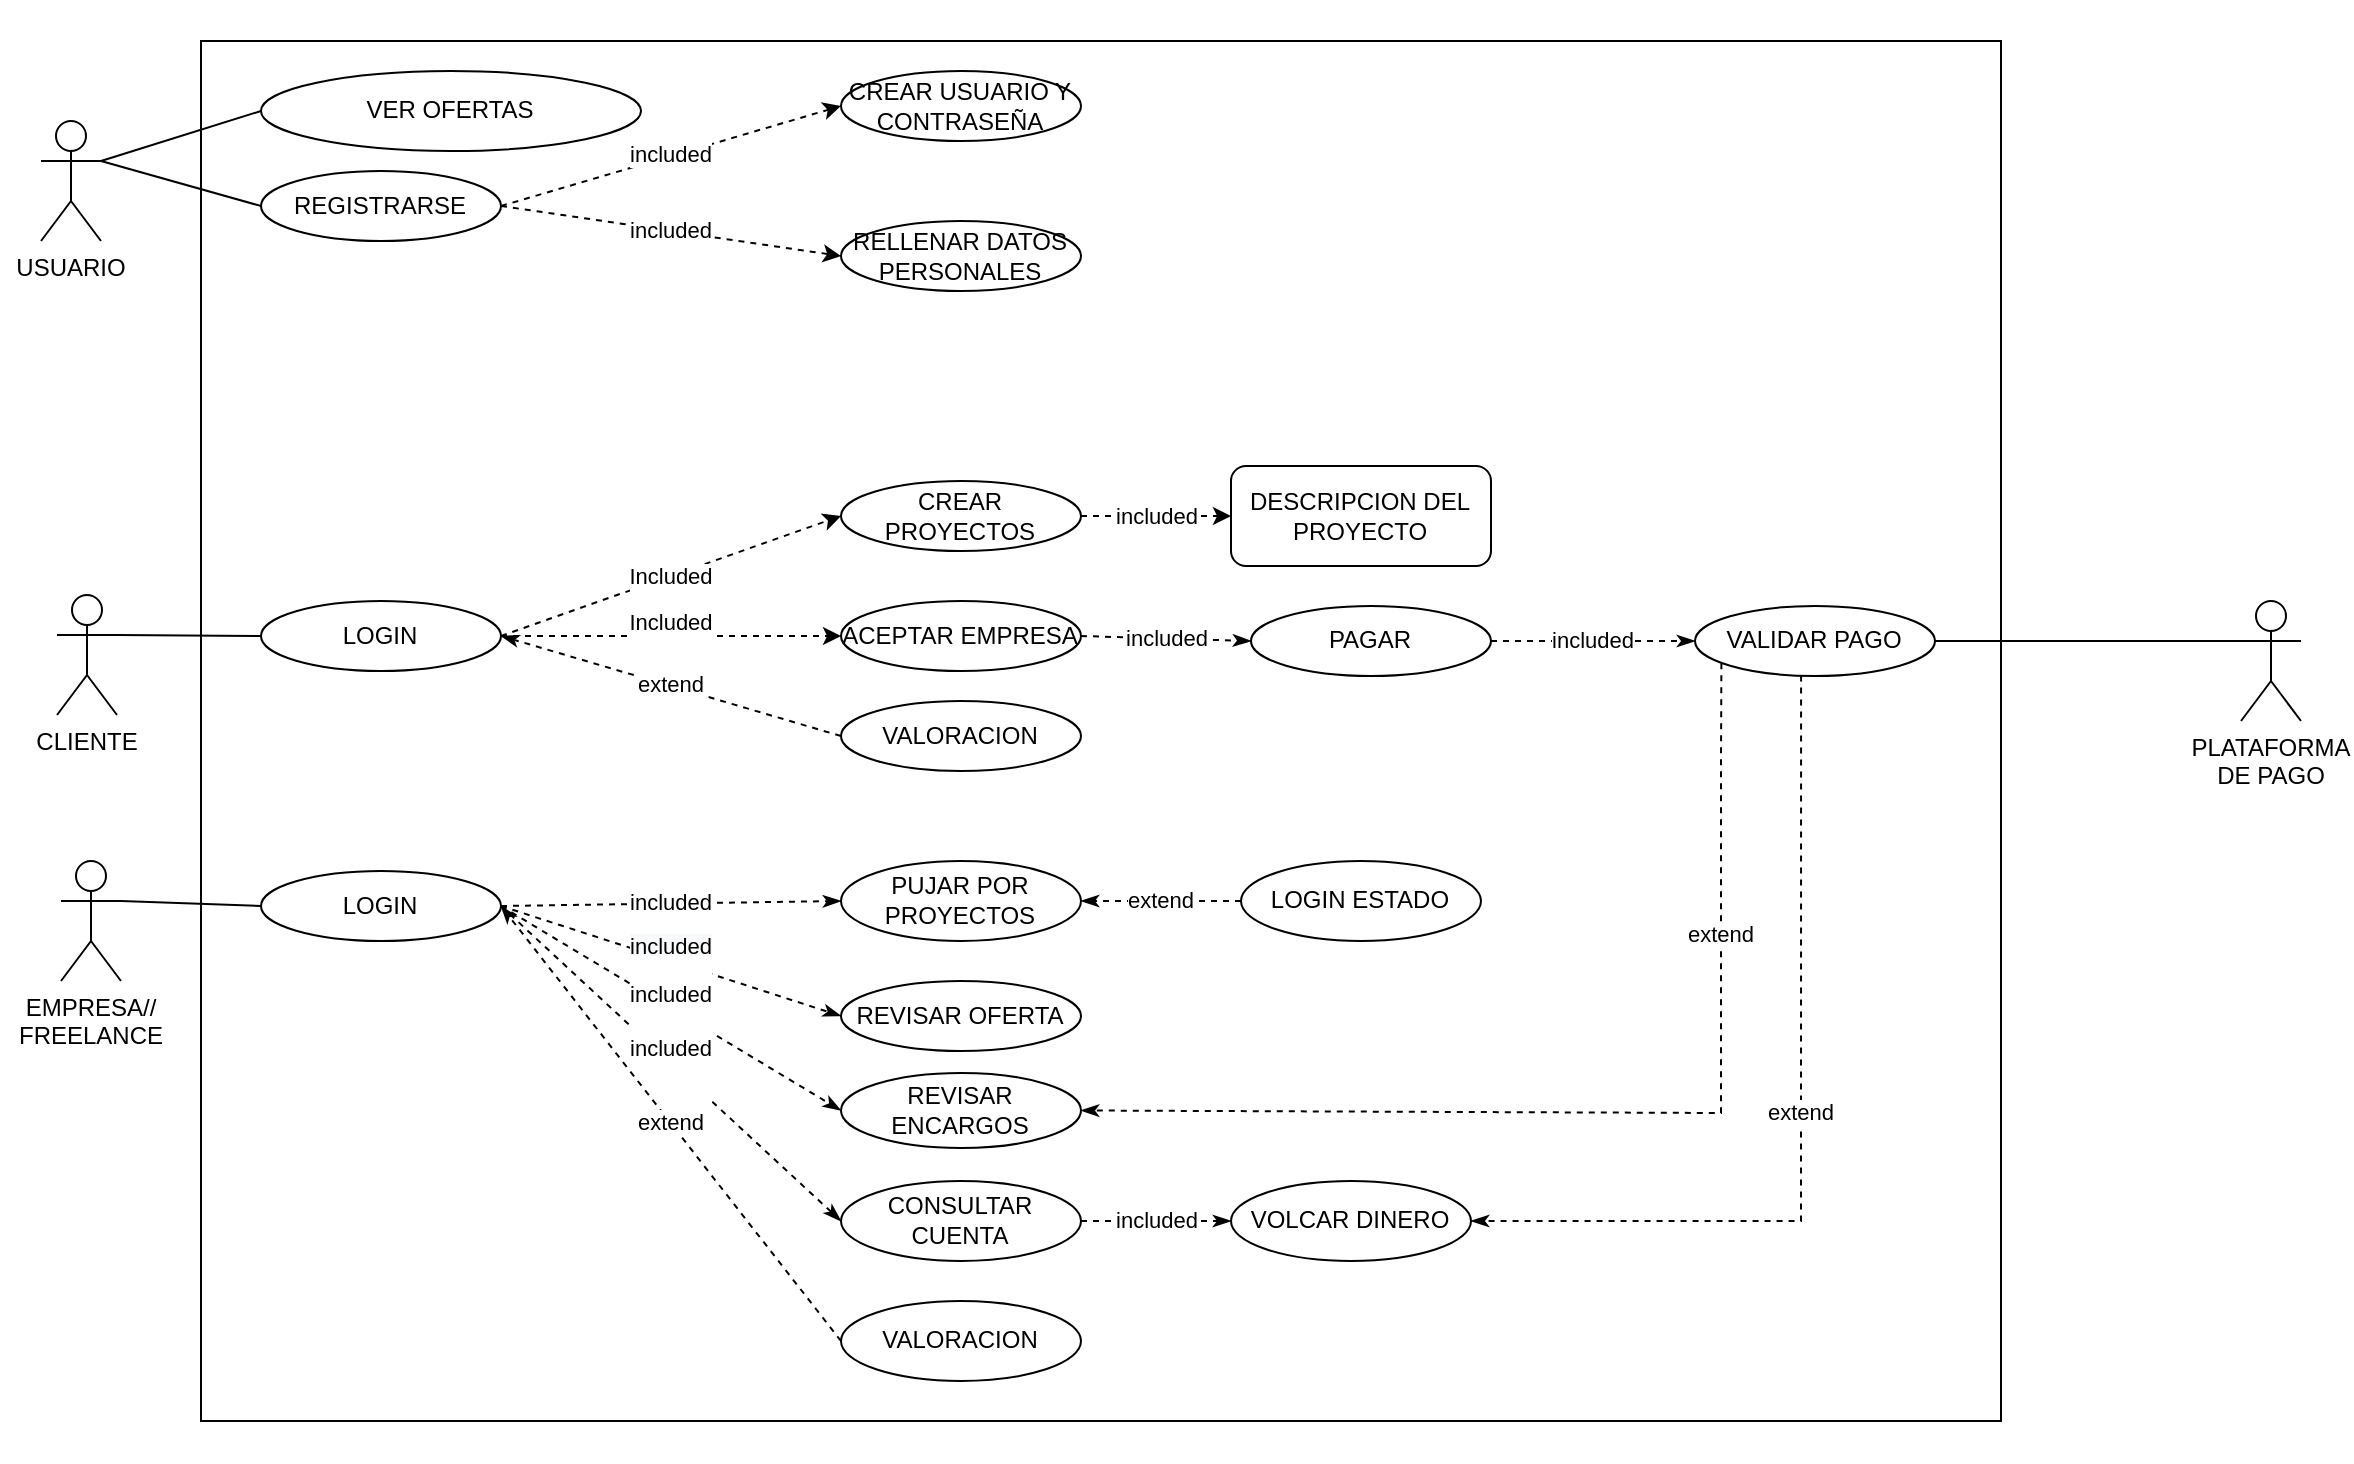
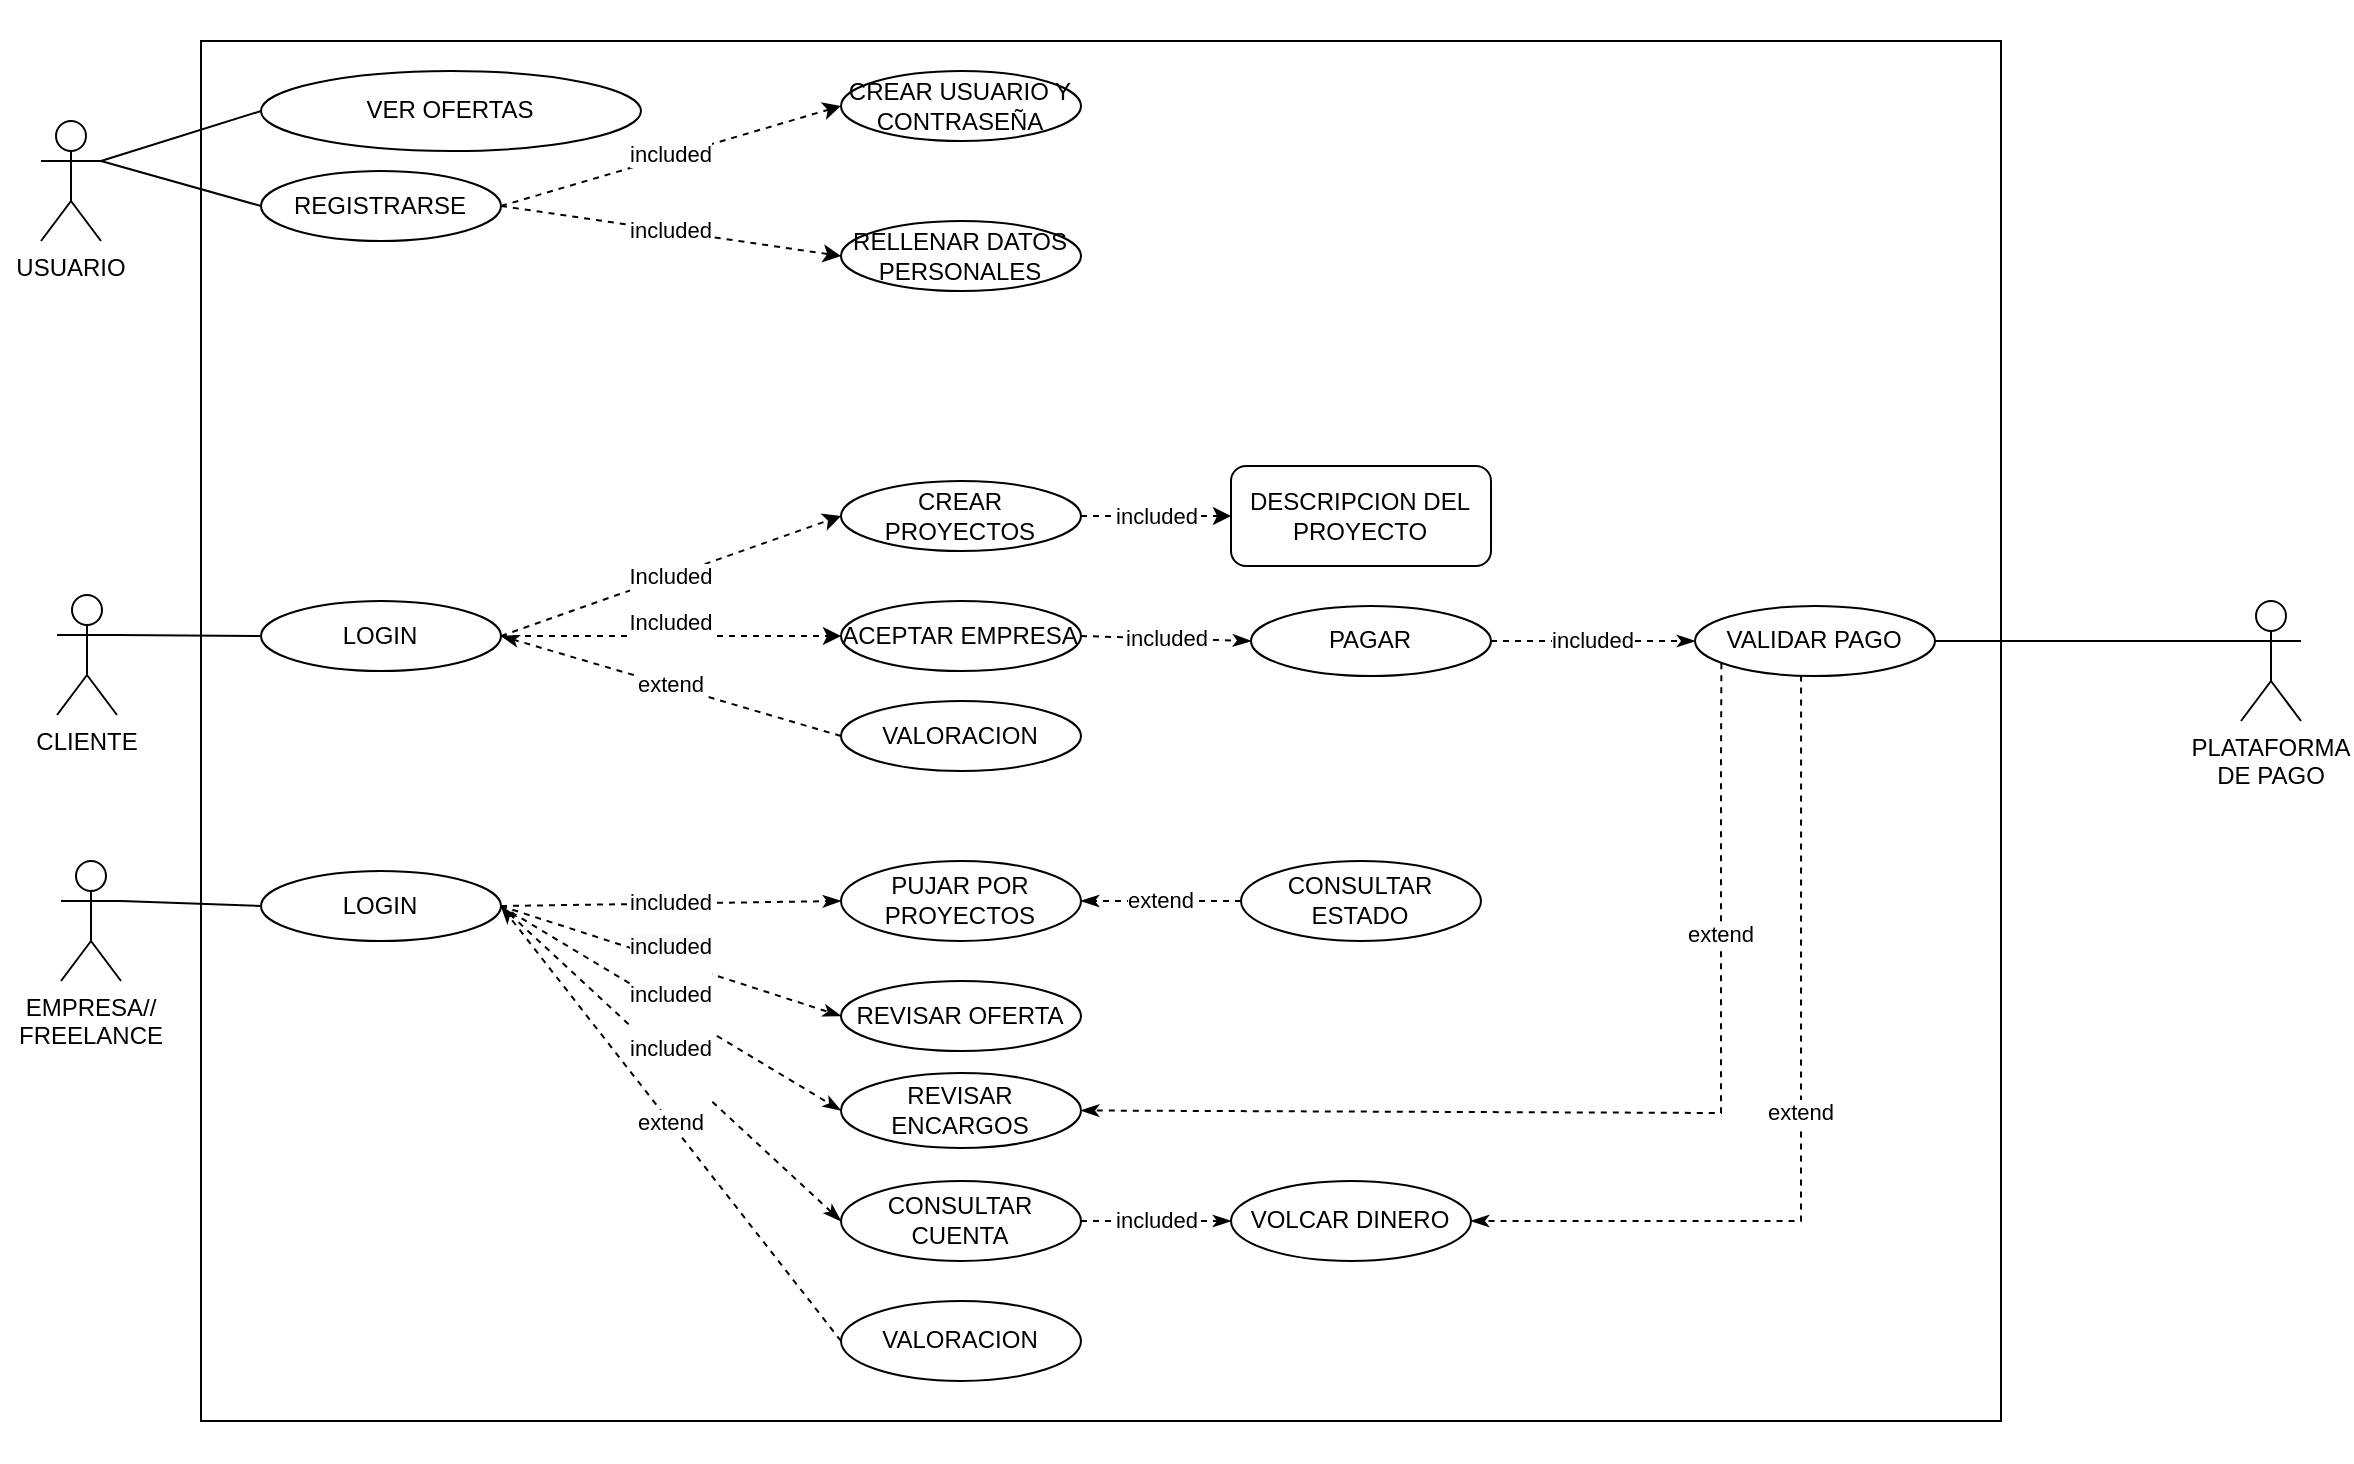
(1361, 901) -> (1361, 901)
